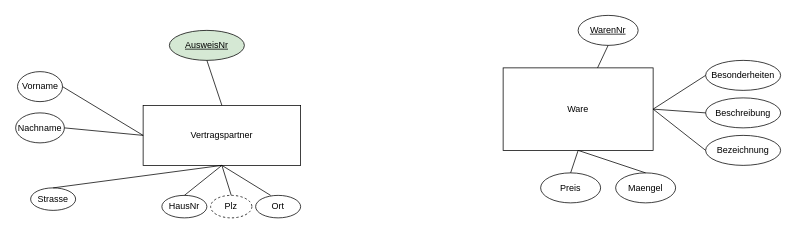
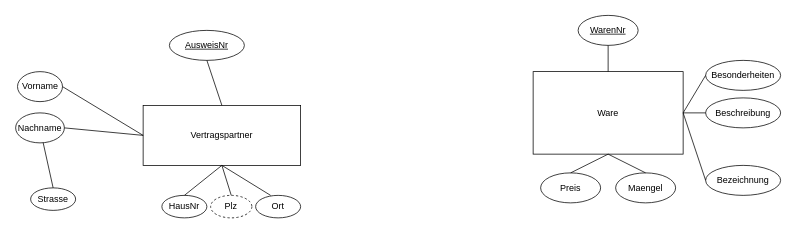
(207, 45) -> (207, 45)
(578, 109) -> (608, 113)
(743, 150) -> (743, 180)
(134, 177) -> (48, 165)
